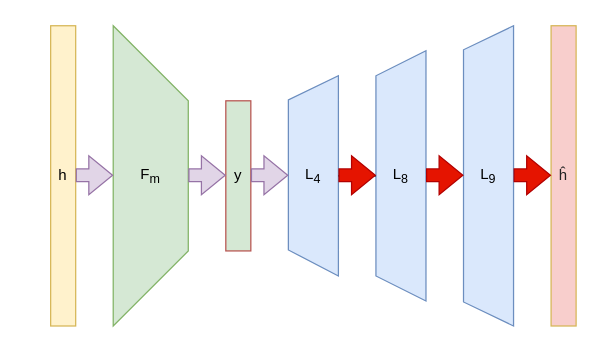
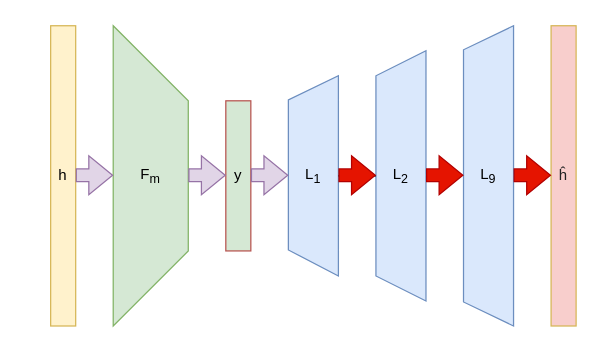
(313, 176) -> (313, 176)
(401, 176) -> (401, 176)
